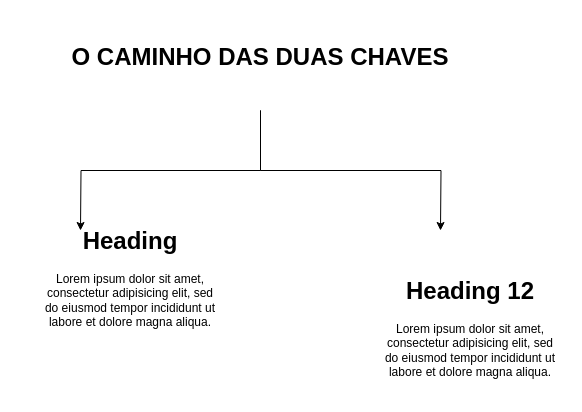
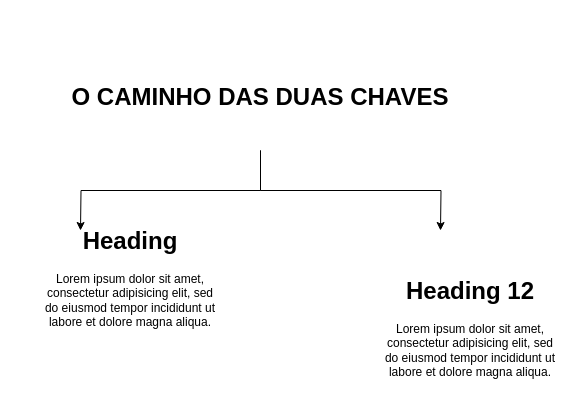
(261, 66) -> (261, 106)
